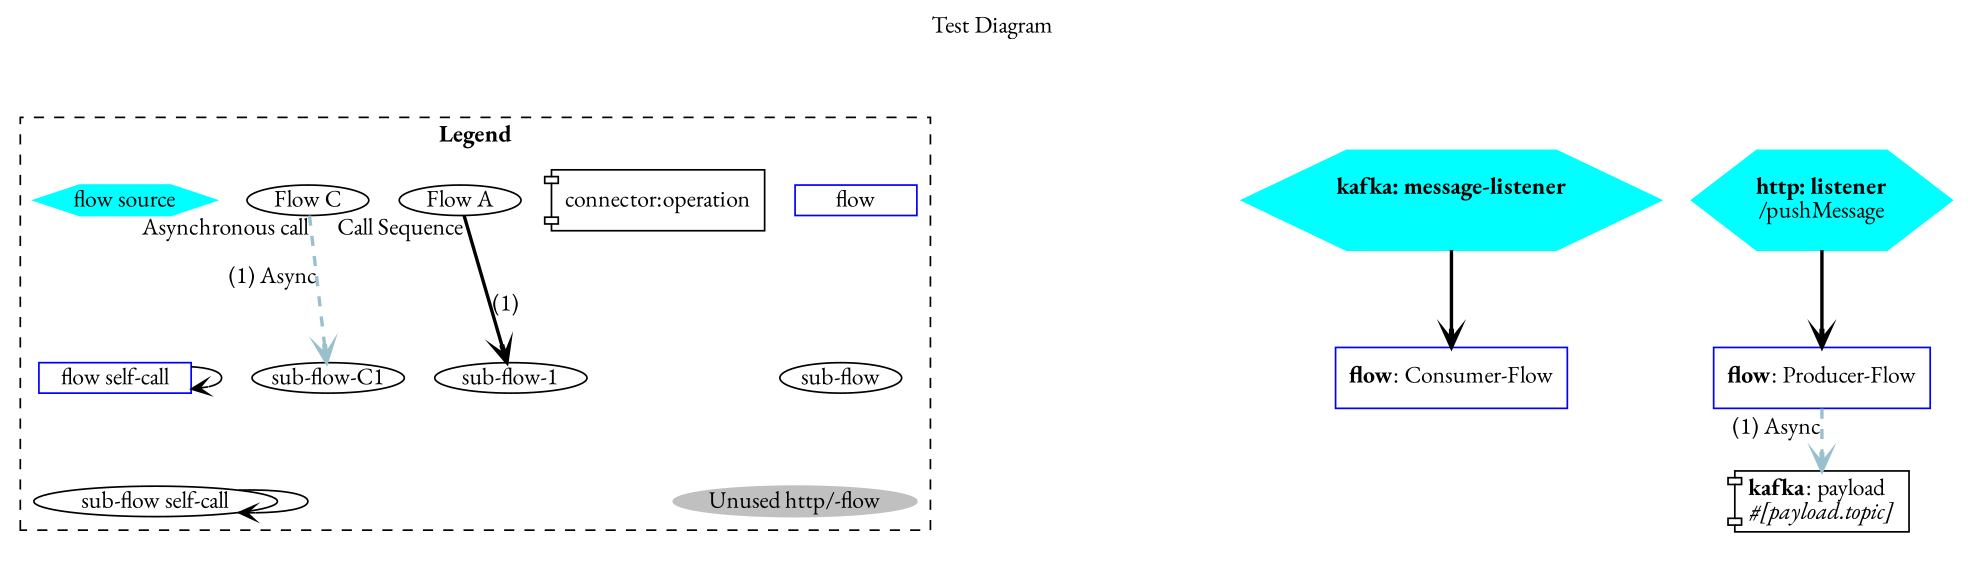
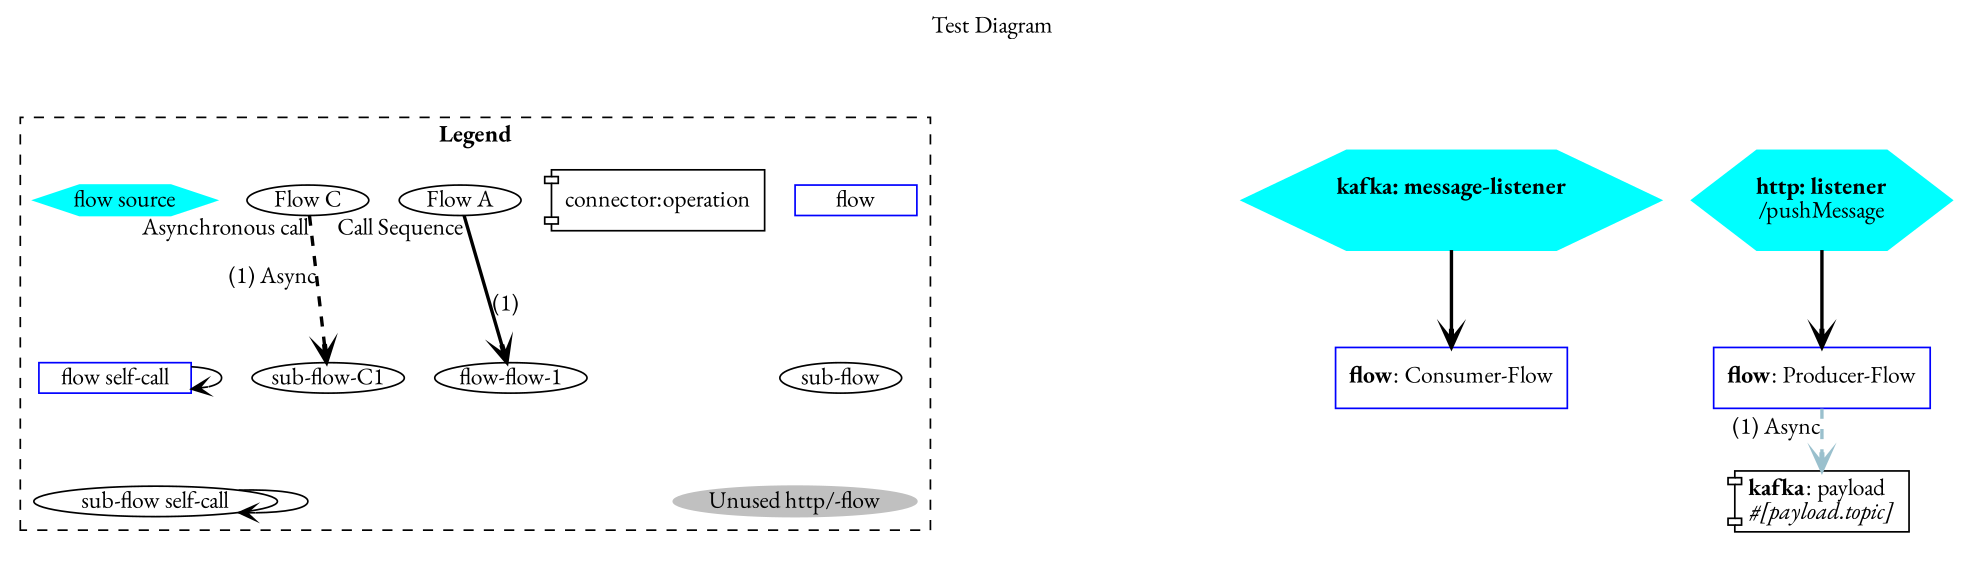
(317, 281) -> (317, 281)
(511, 378) -> (511, 378)
